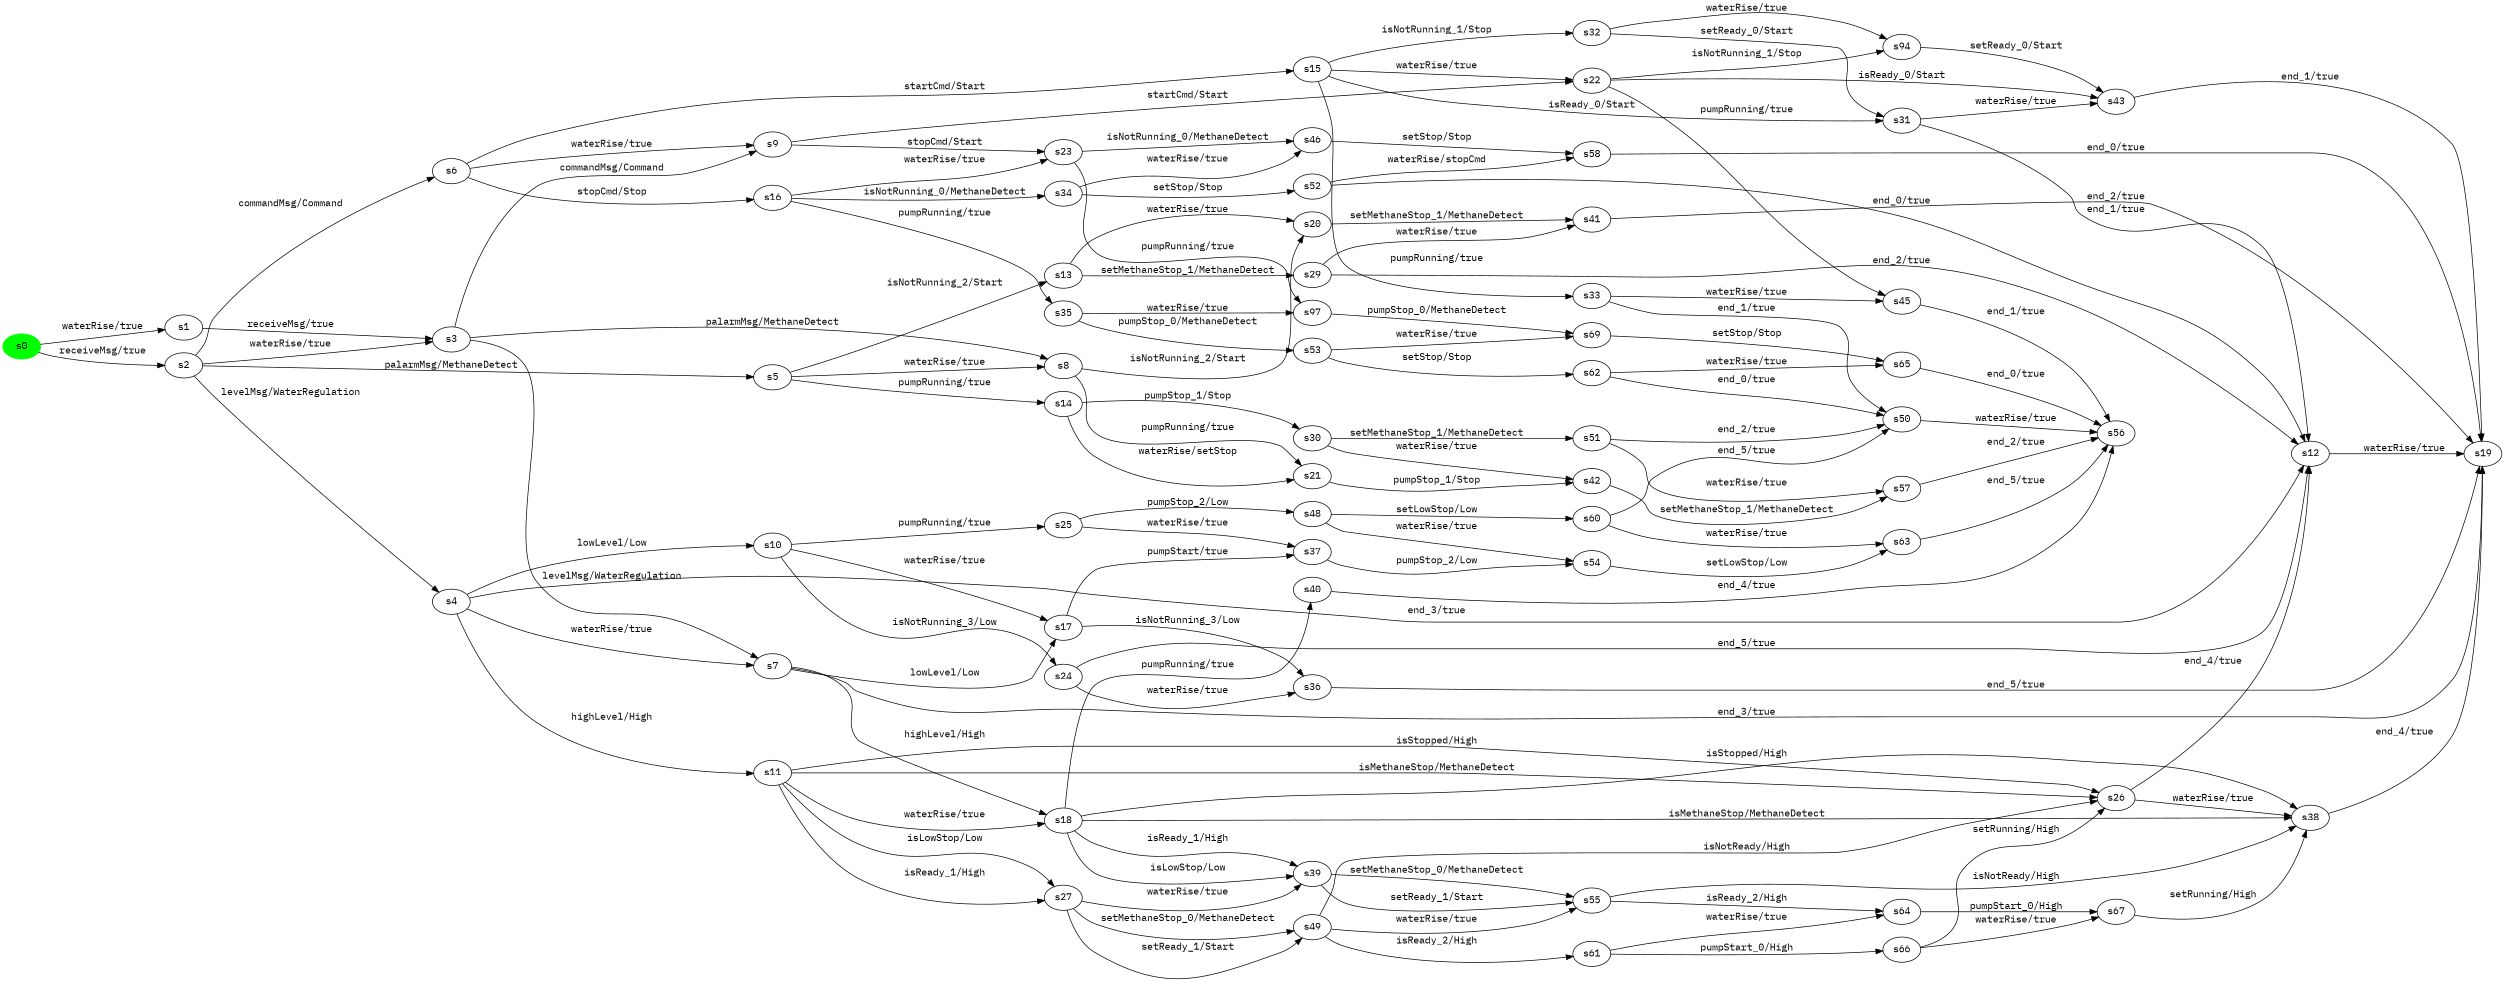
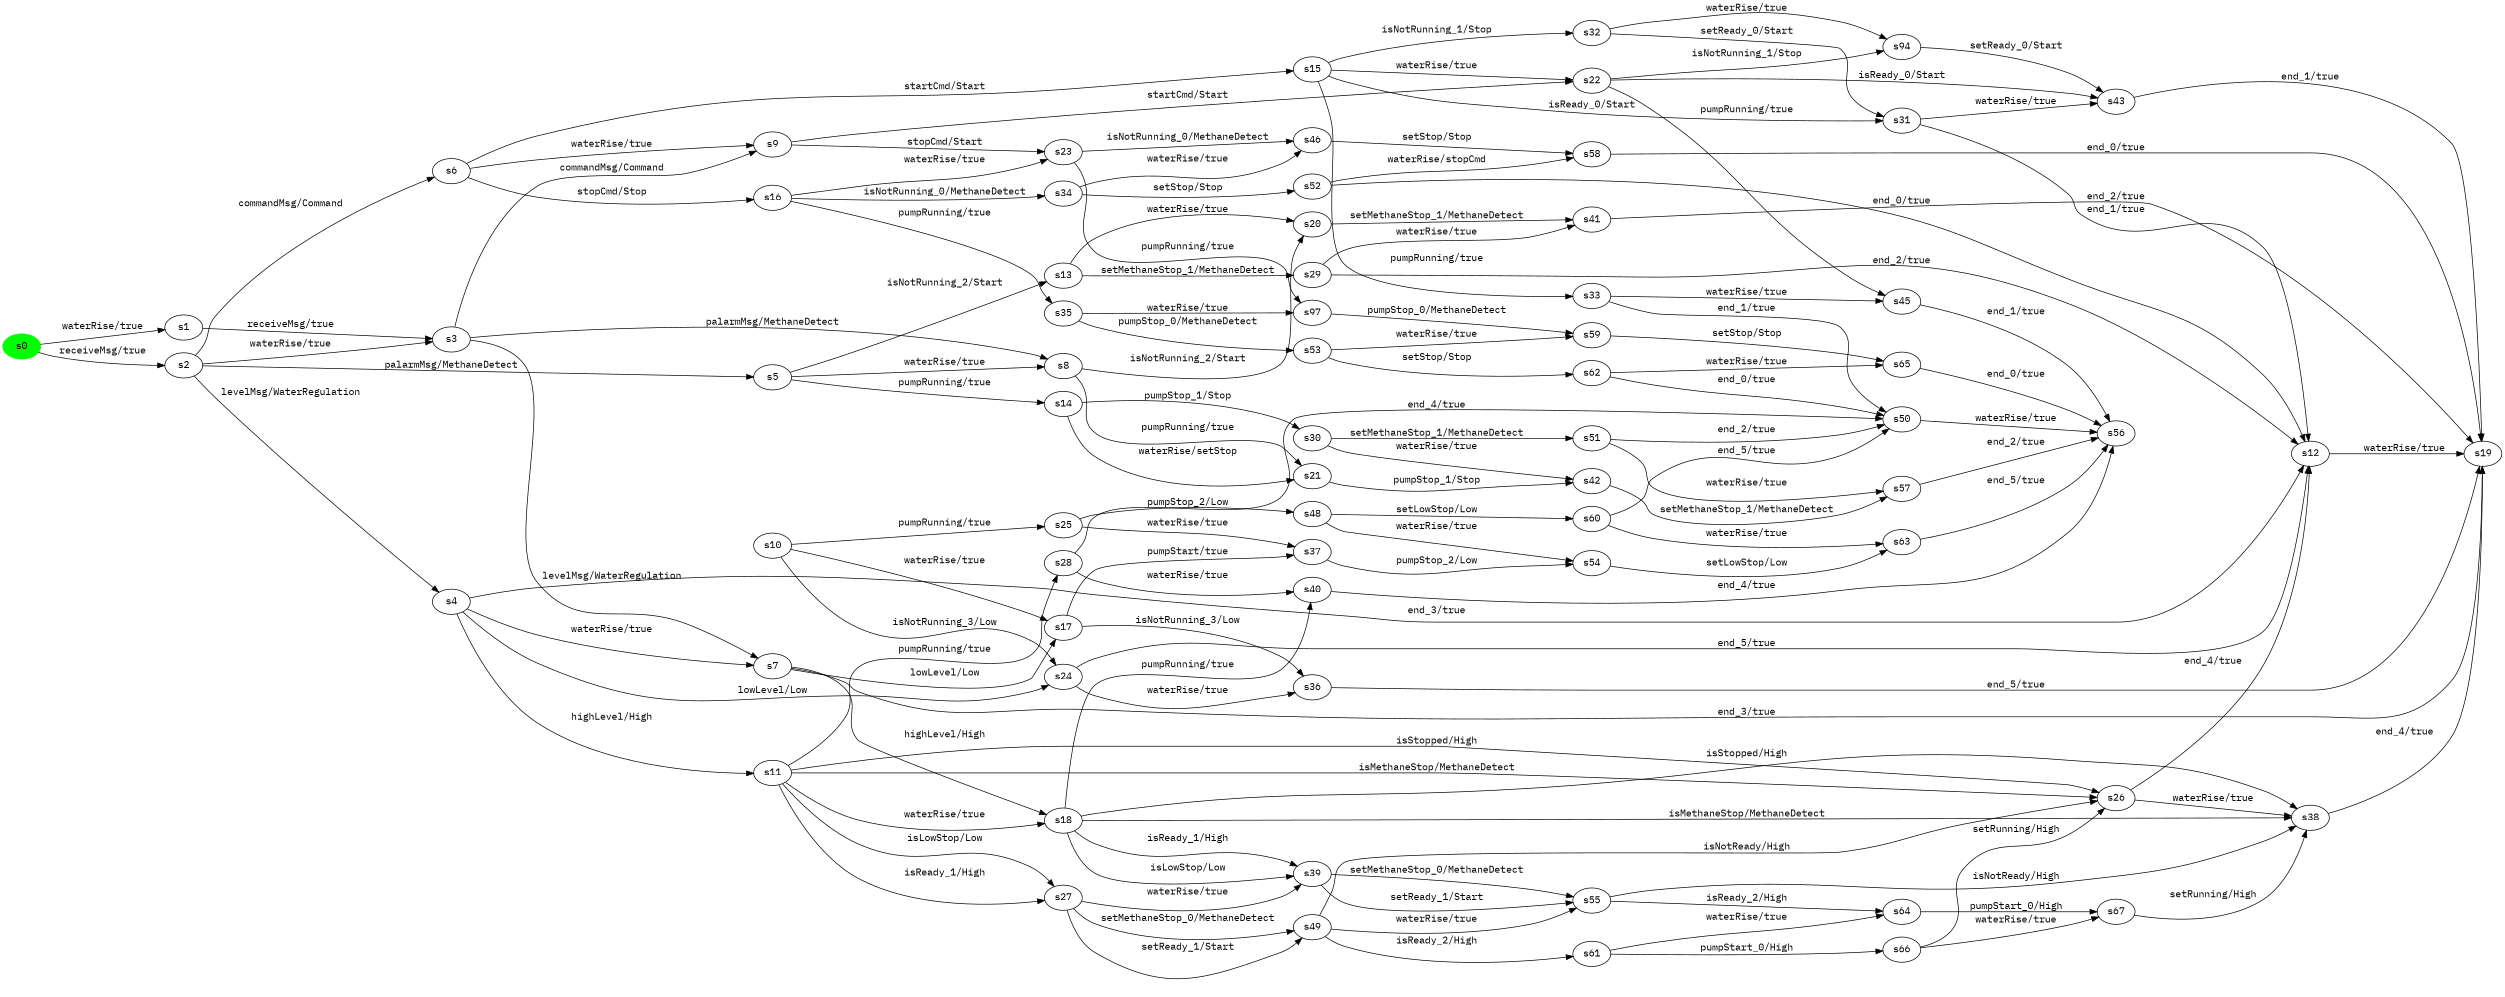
(1592, 335) -> (1592, 335)
(604, 556) -> (742, 700)
none -> (1063, 563)
